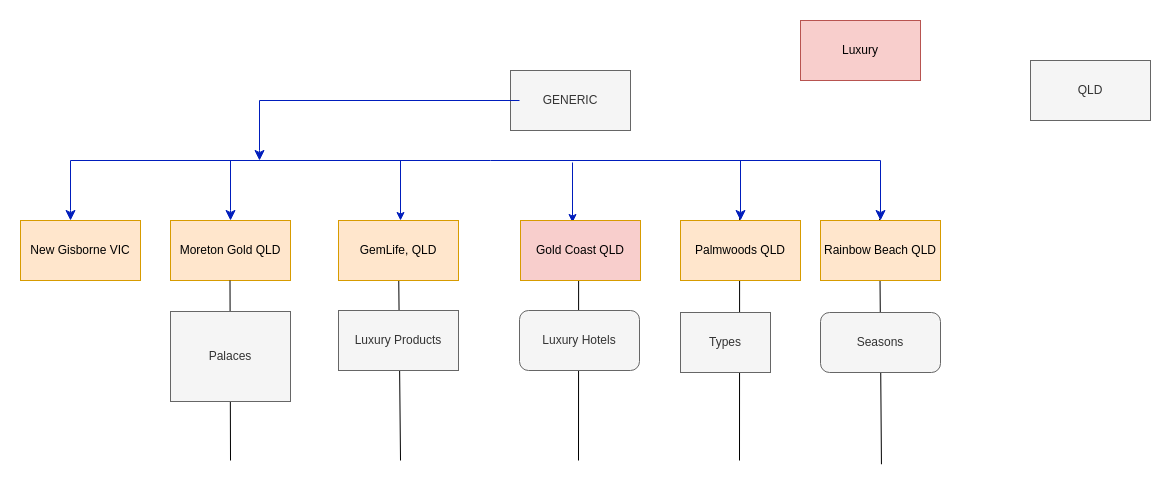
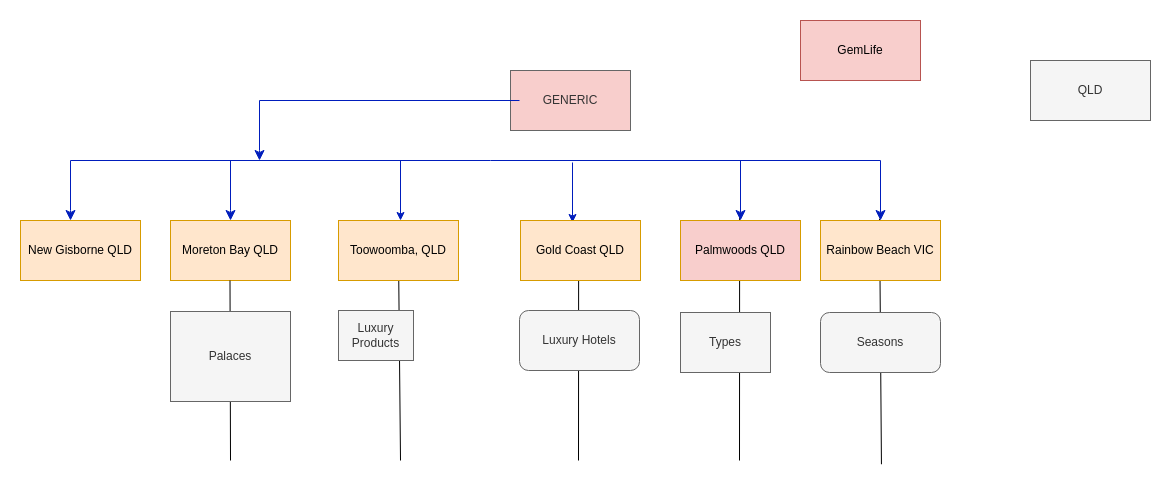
(861, 51) -> (861, 51)
(571, 101) -> (571, 101)
(81, 251) -> (81, 251)
(231, 251) -> (231, 251)
(399, 251) -> (399, 251)
(581, 251) -> (581, 251)
(741, 251) -> (741, 251)
(881, 251) -> (881, 251)
(399, 341) -> (376, 336)
